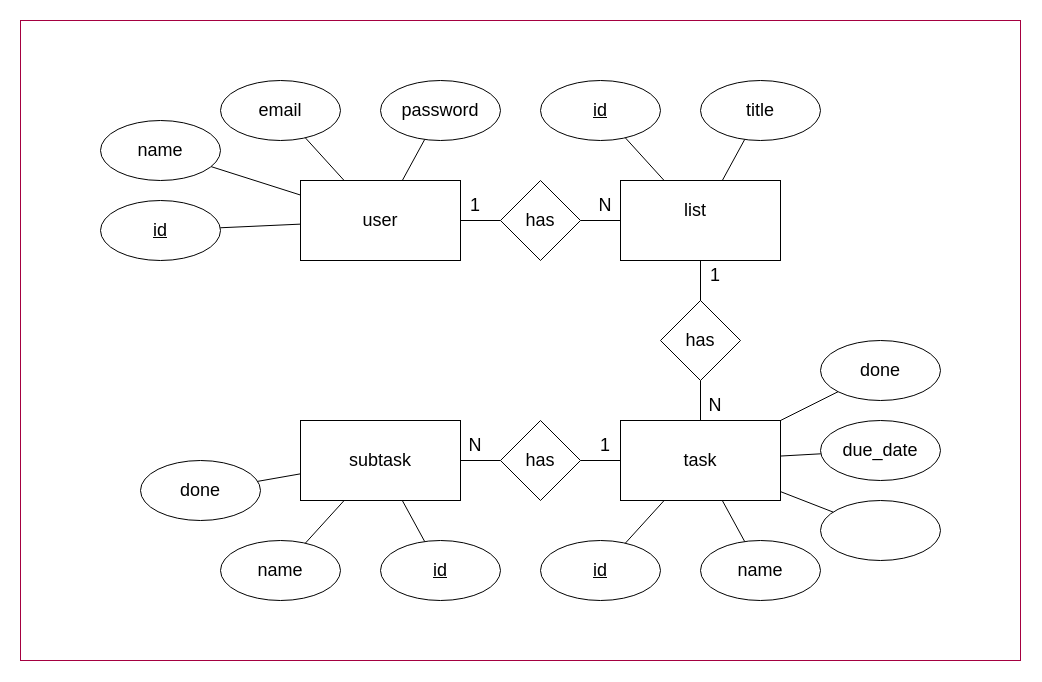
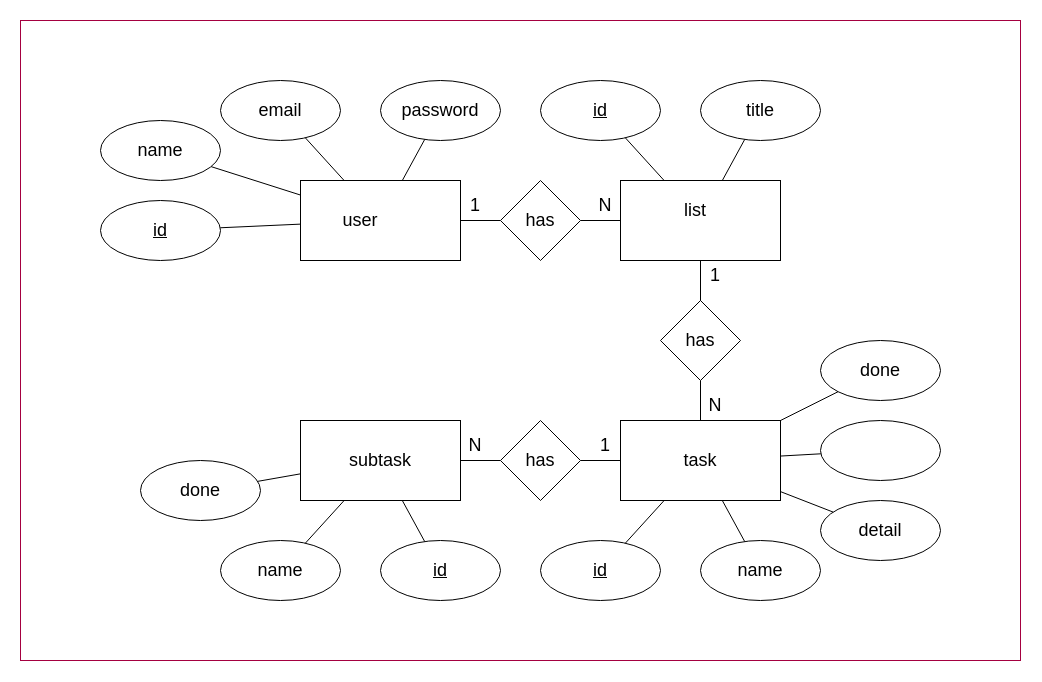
(381, 221) -> (361, 221)
(881, 451) -> none
none -> (881, 531)
